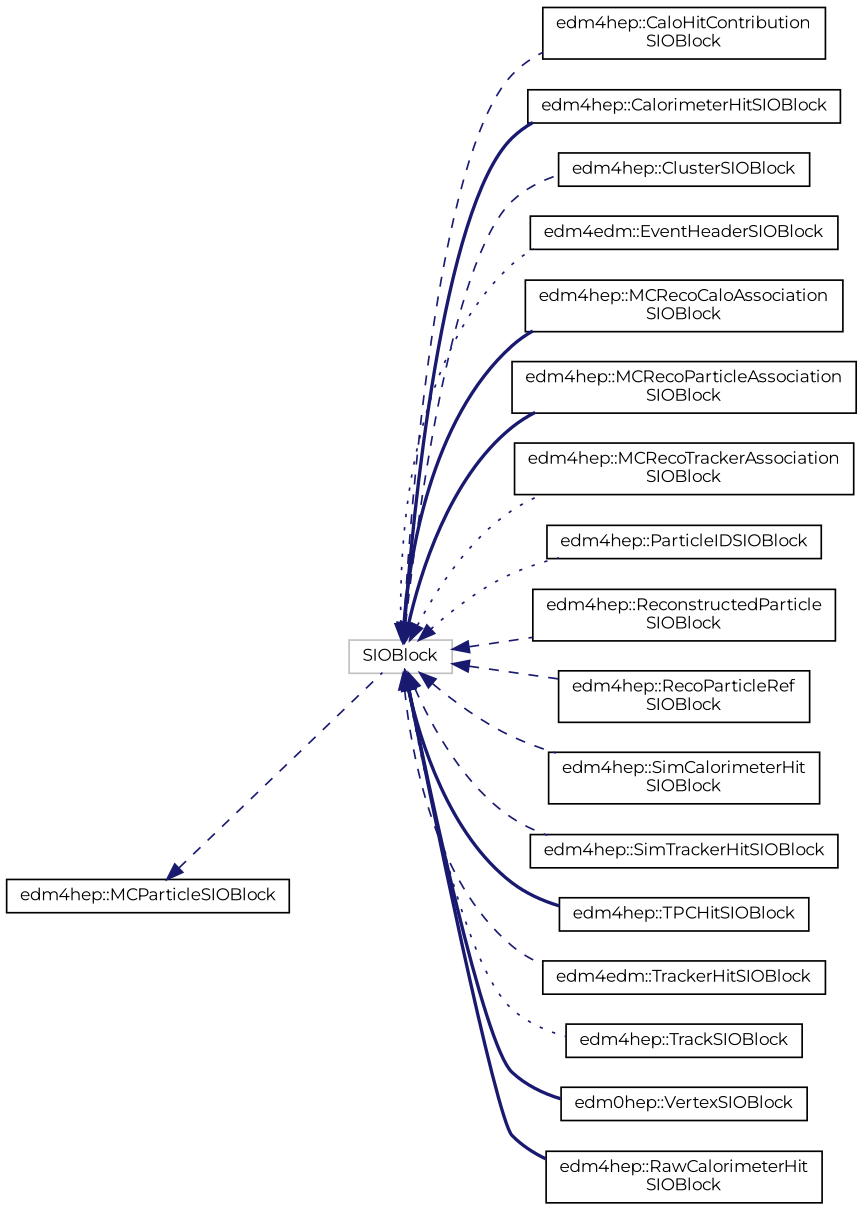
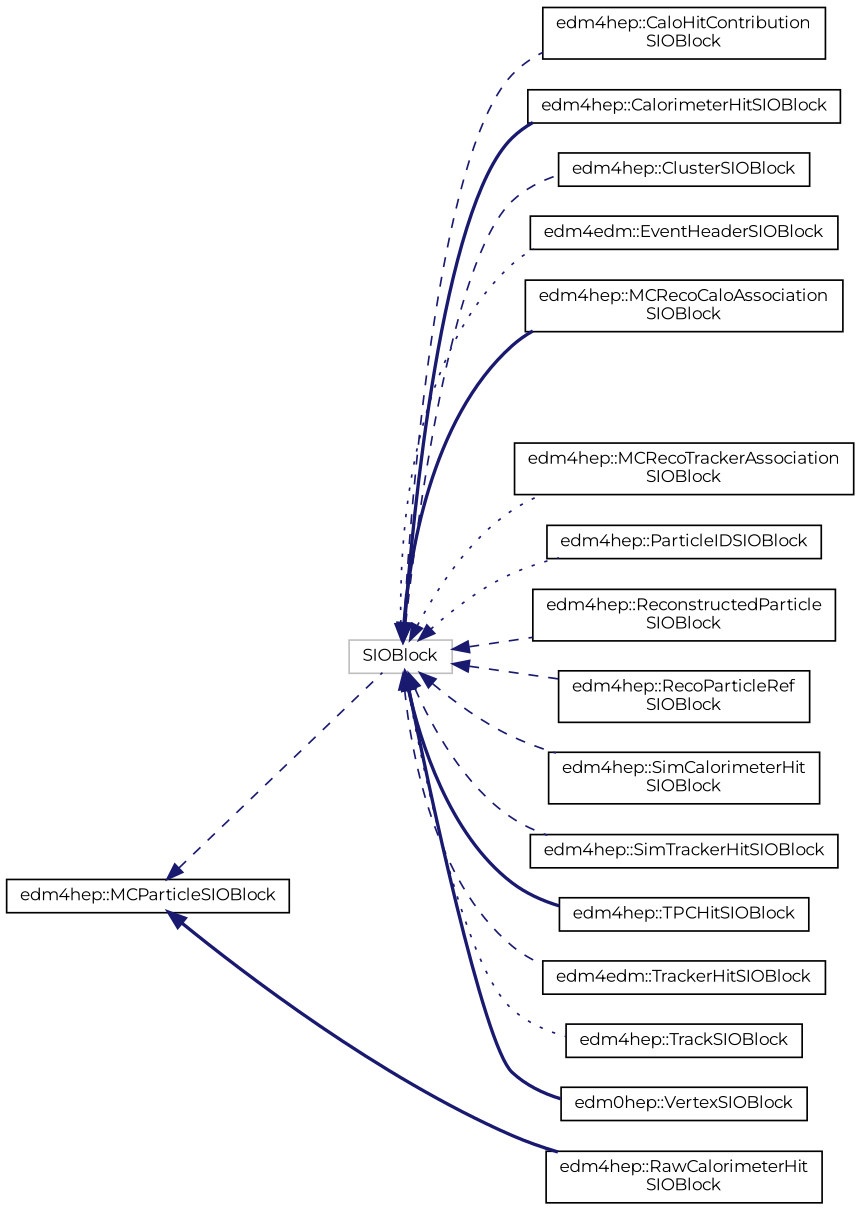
(684, 387) -> none
(482, 1031) -> (361, 1053)
